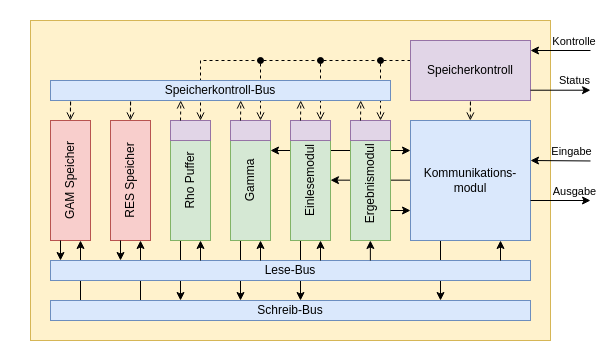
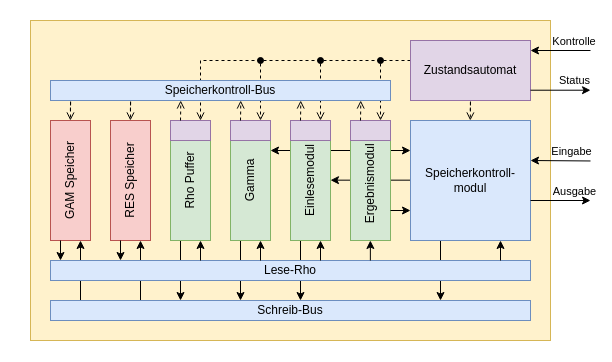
(471, 71) -> (471, 71)
(471, 181) -> (471, 181)
(291, 271) -> (291, 271)
